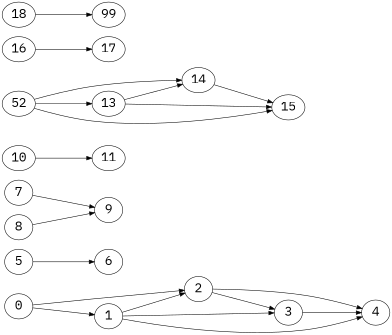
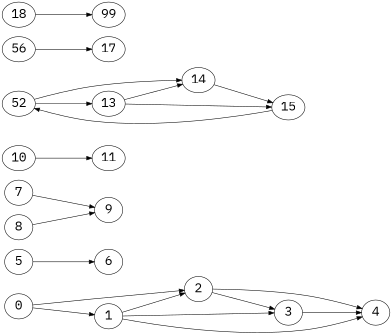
(19, 49) -> (19, 49)
(150, 123) -> (155, 123)
